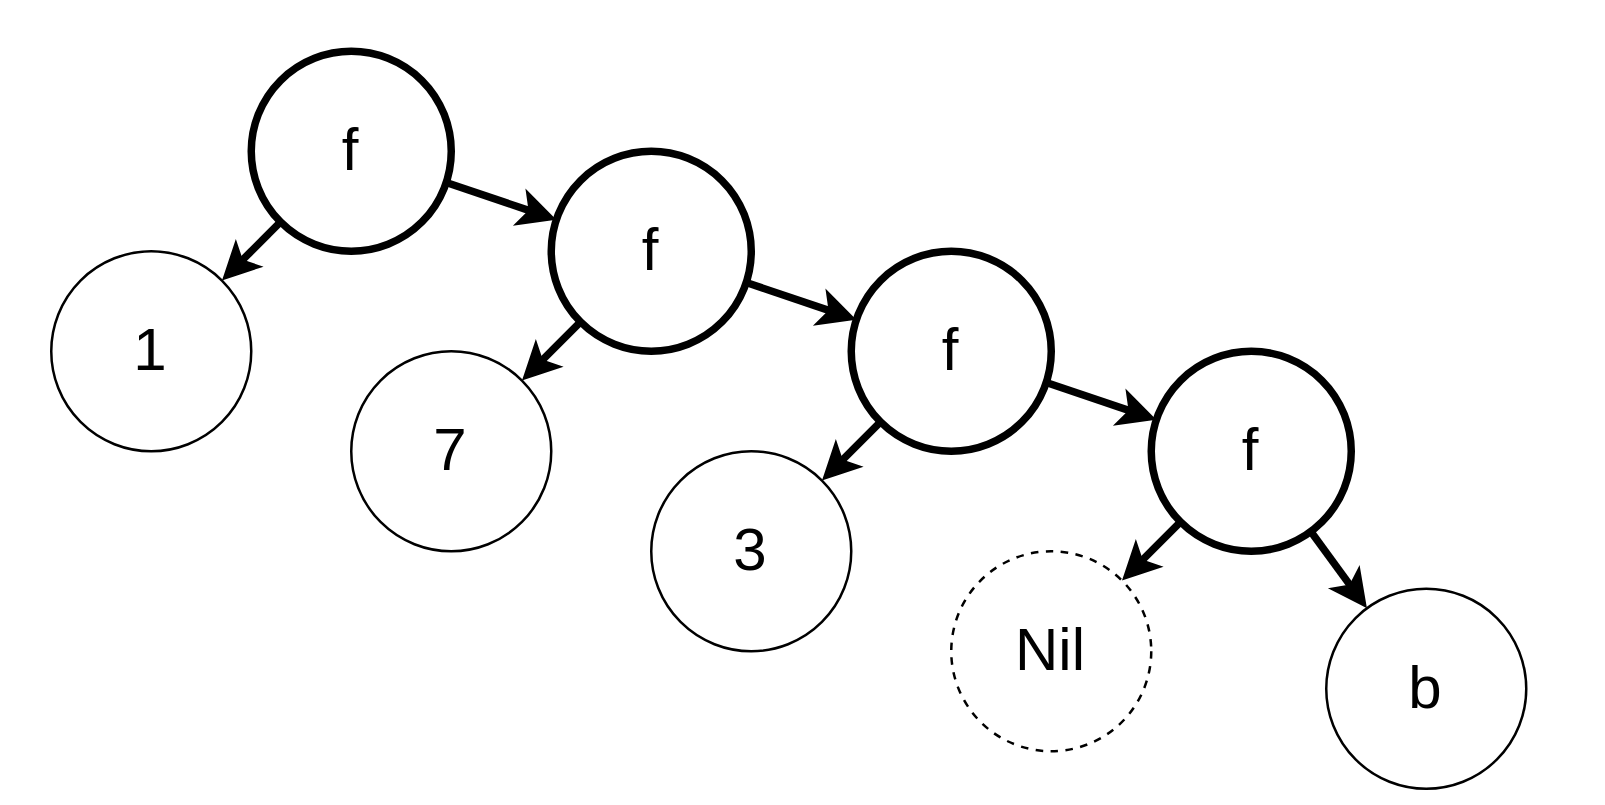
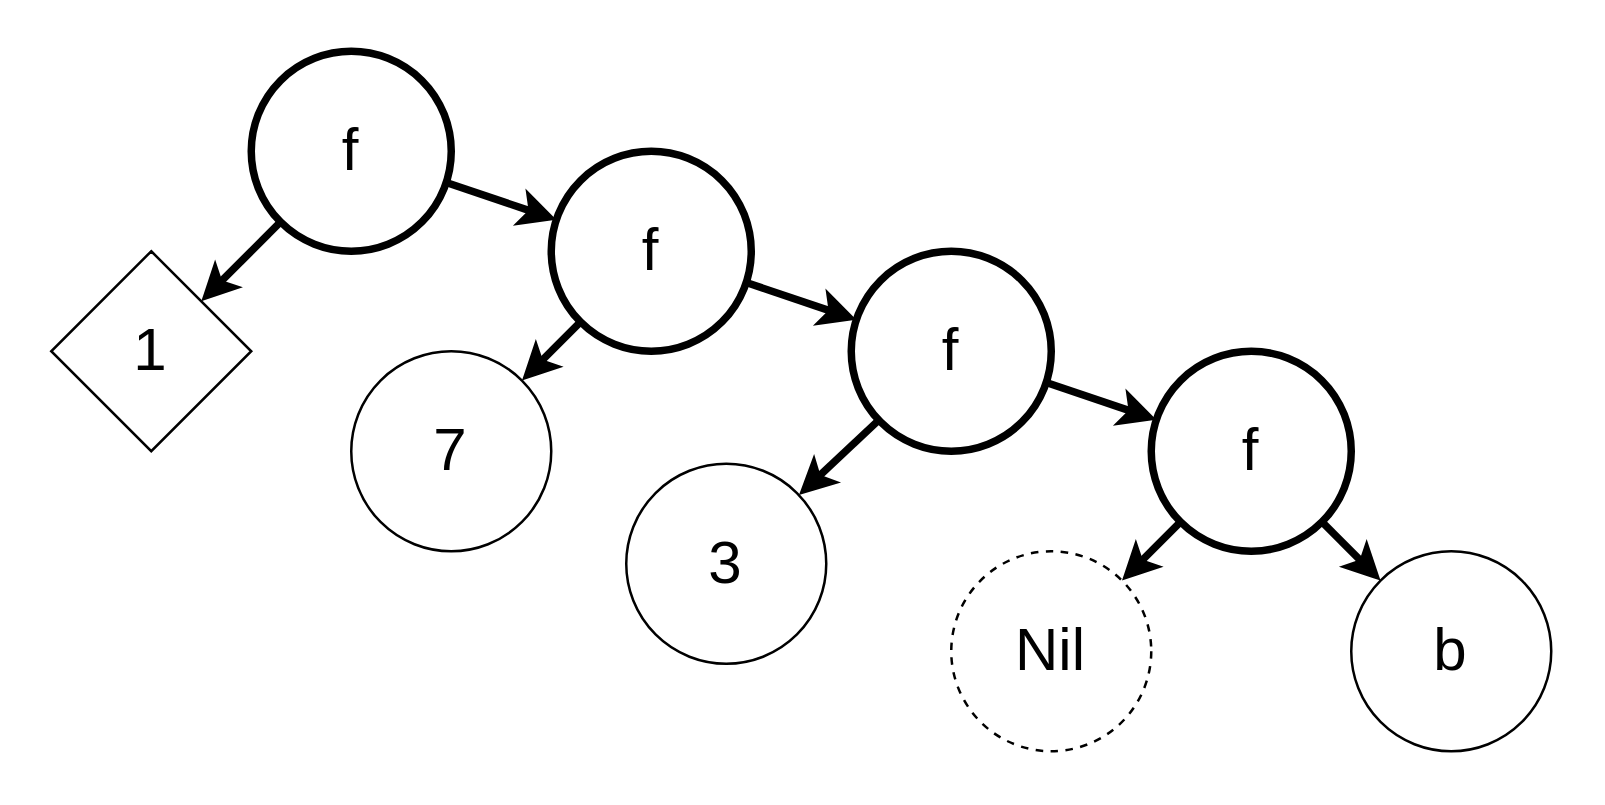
(151, 351) -> (151, 351)
(751, 551) -> (726, 564)
(1426, 689) -> (1451, 651)
